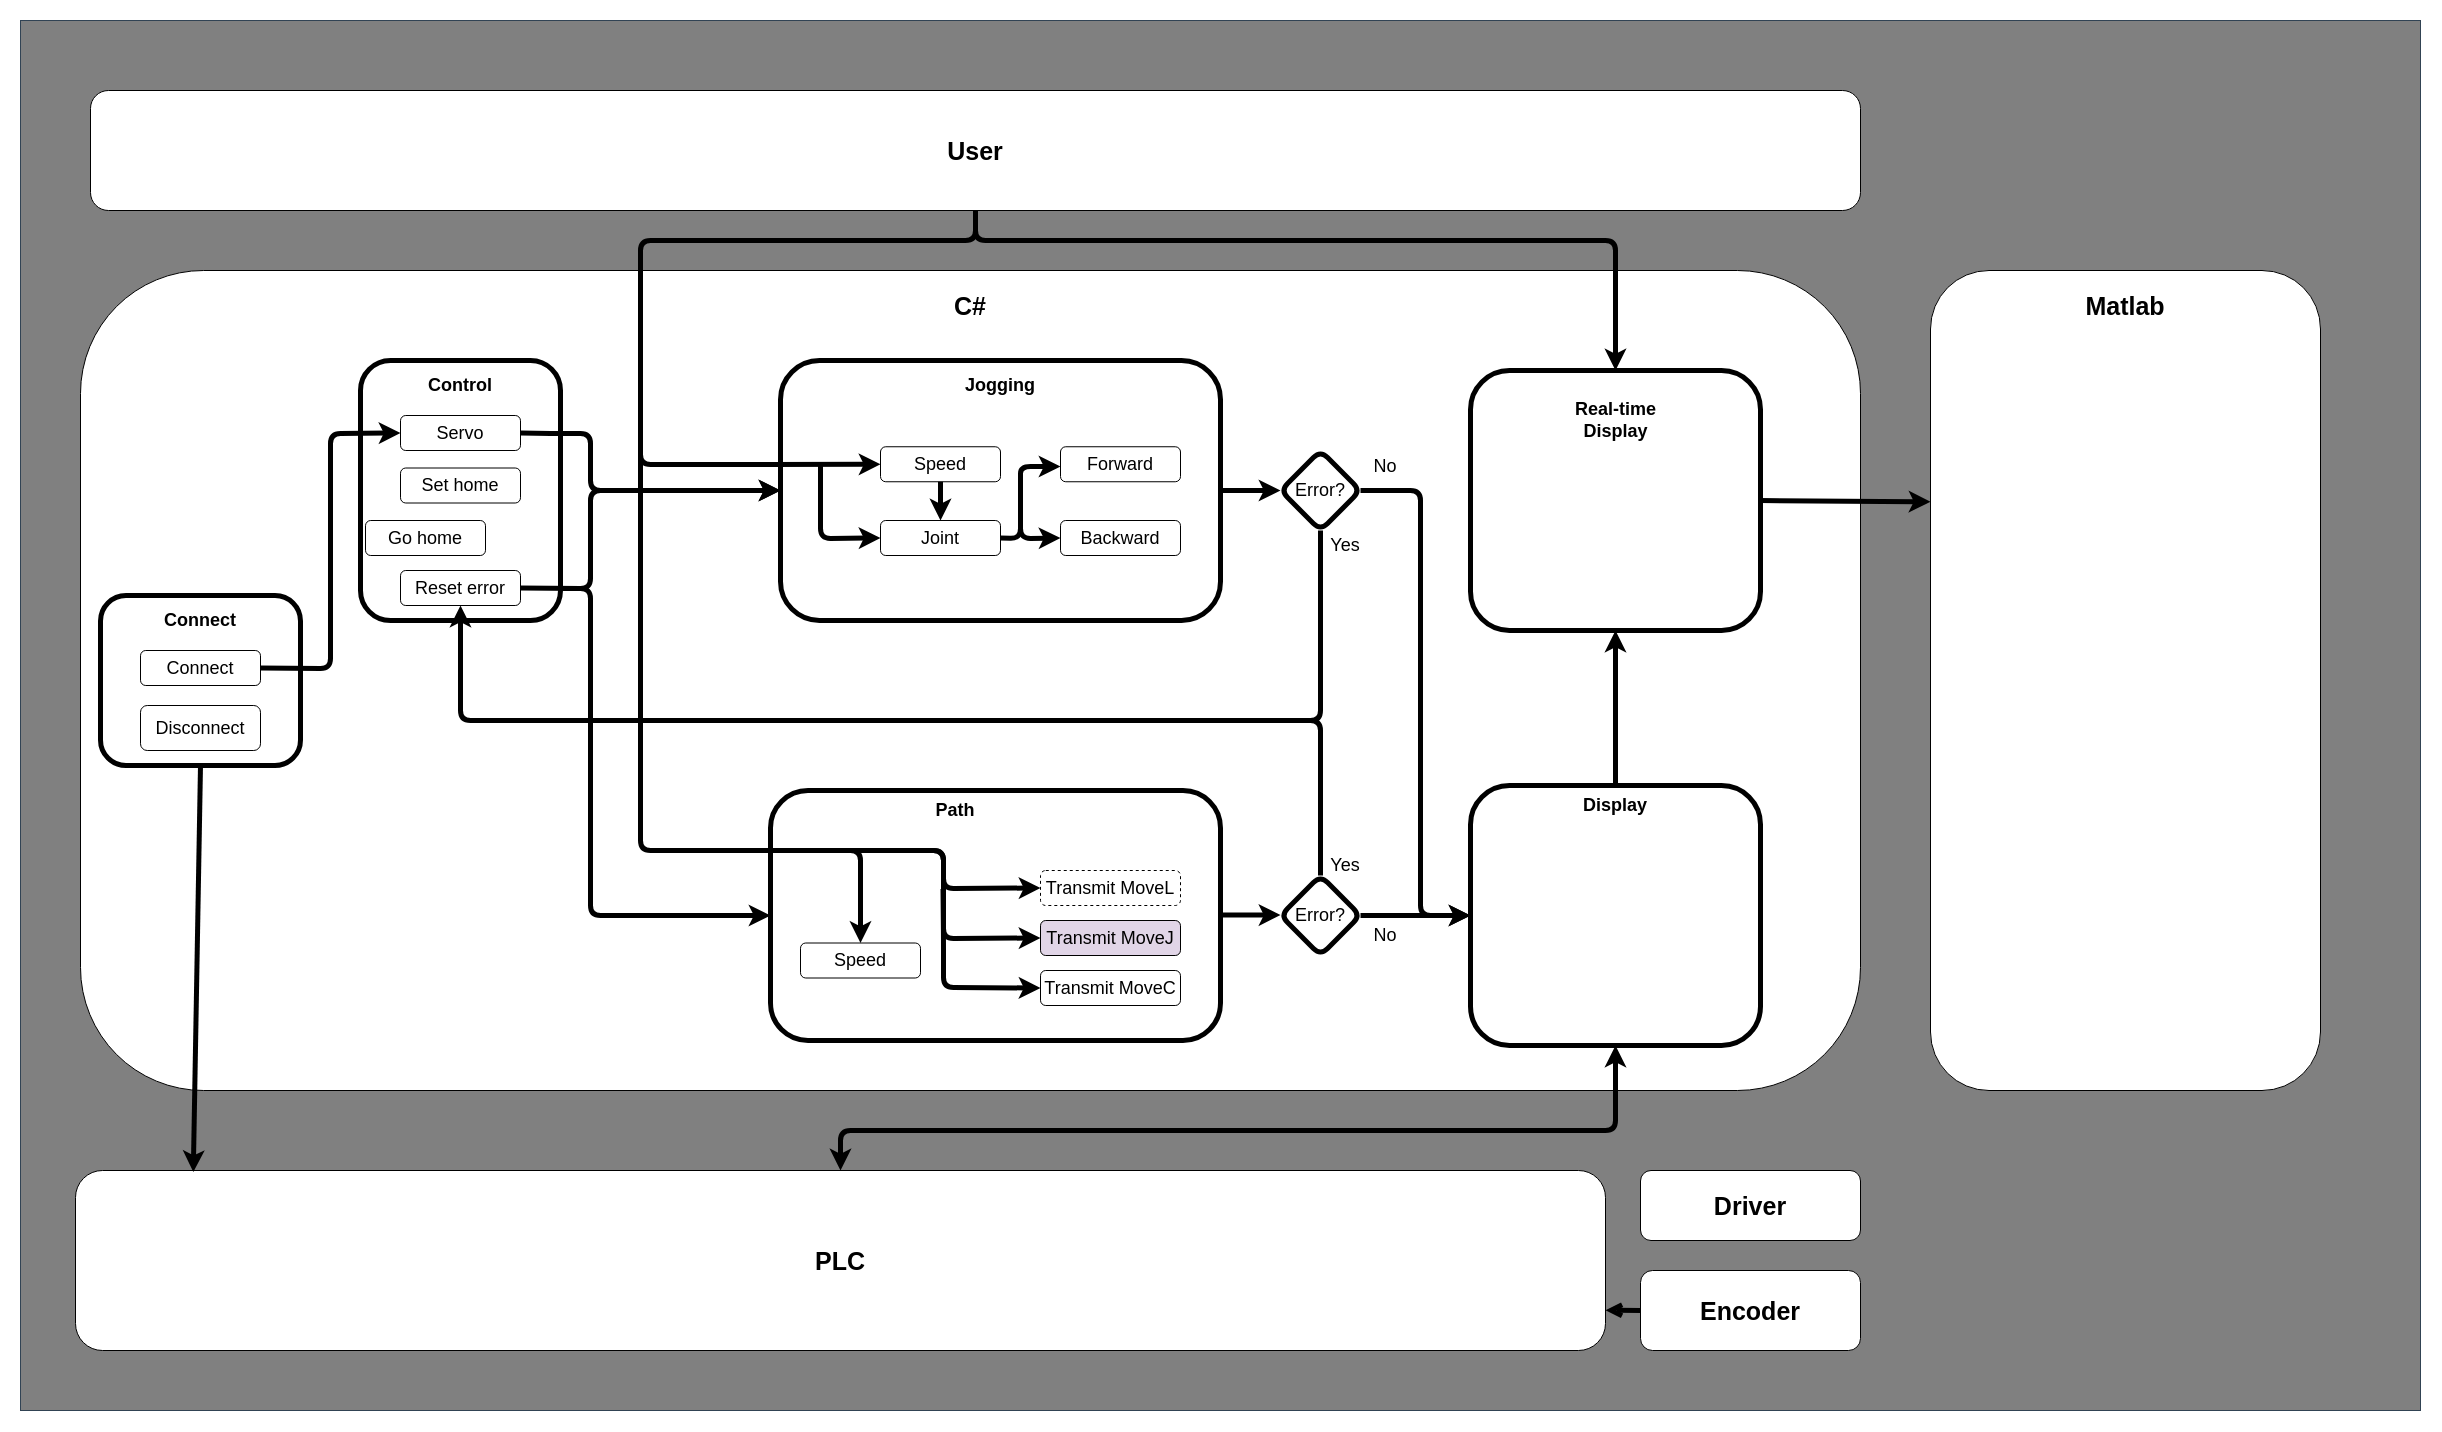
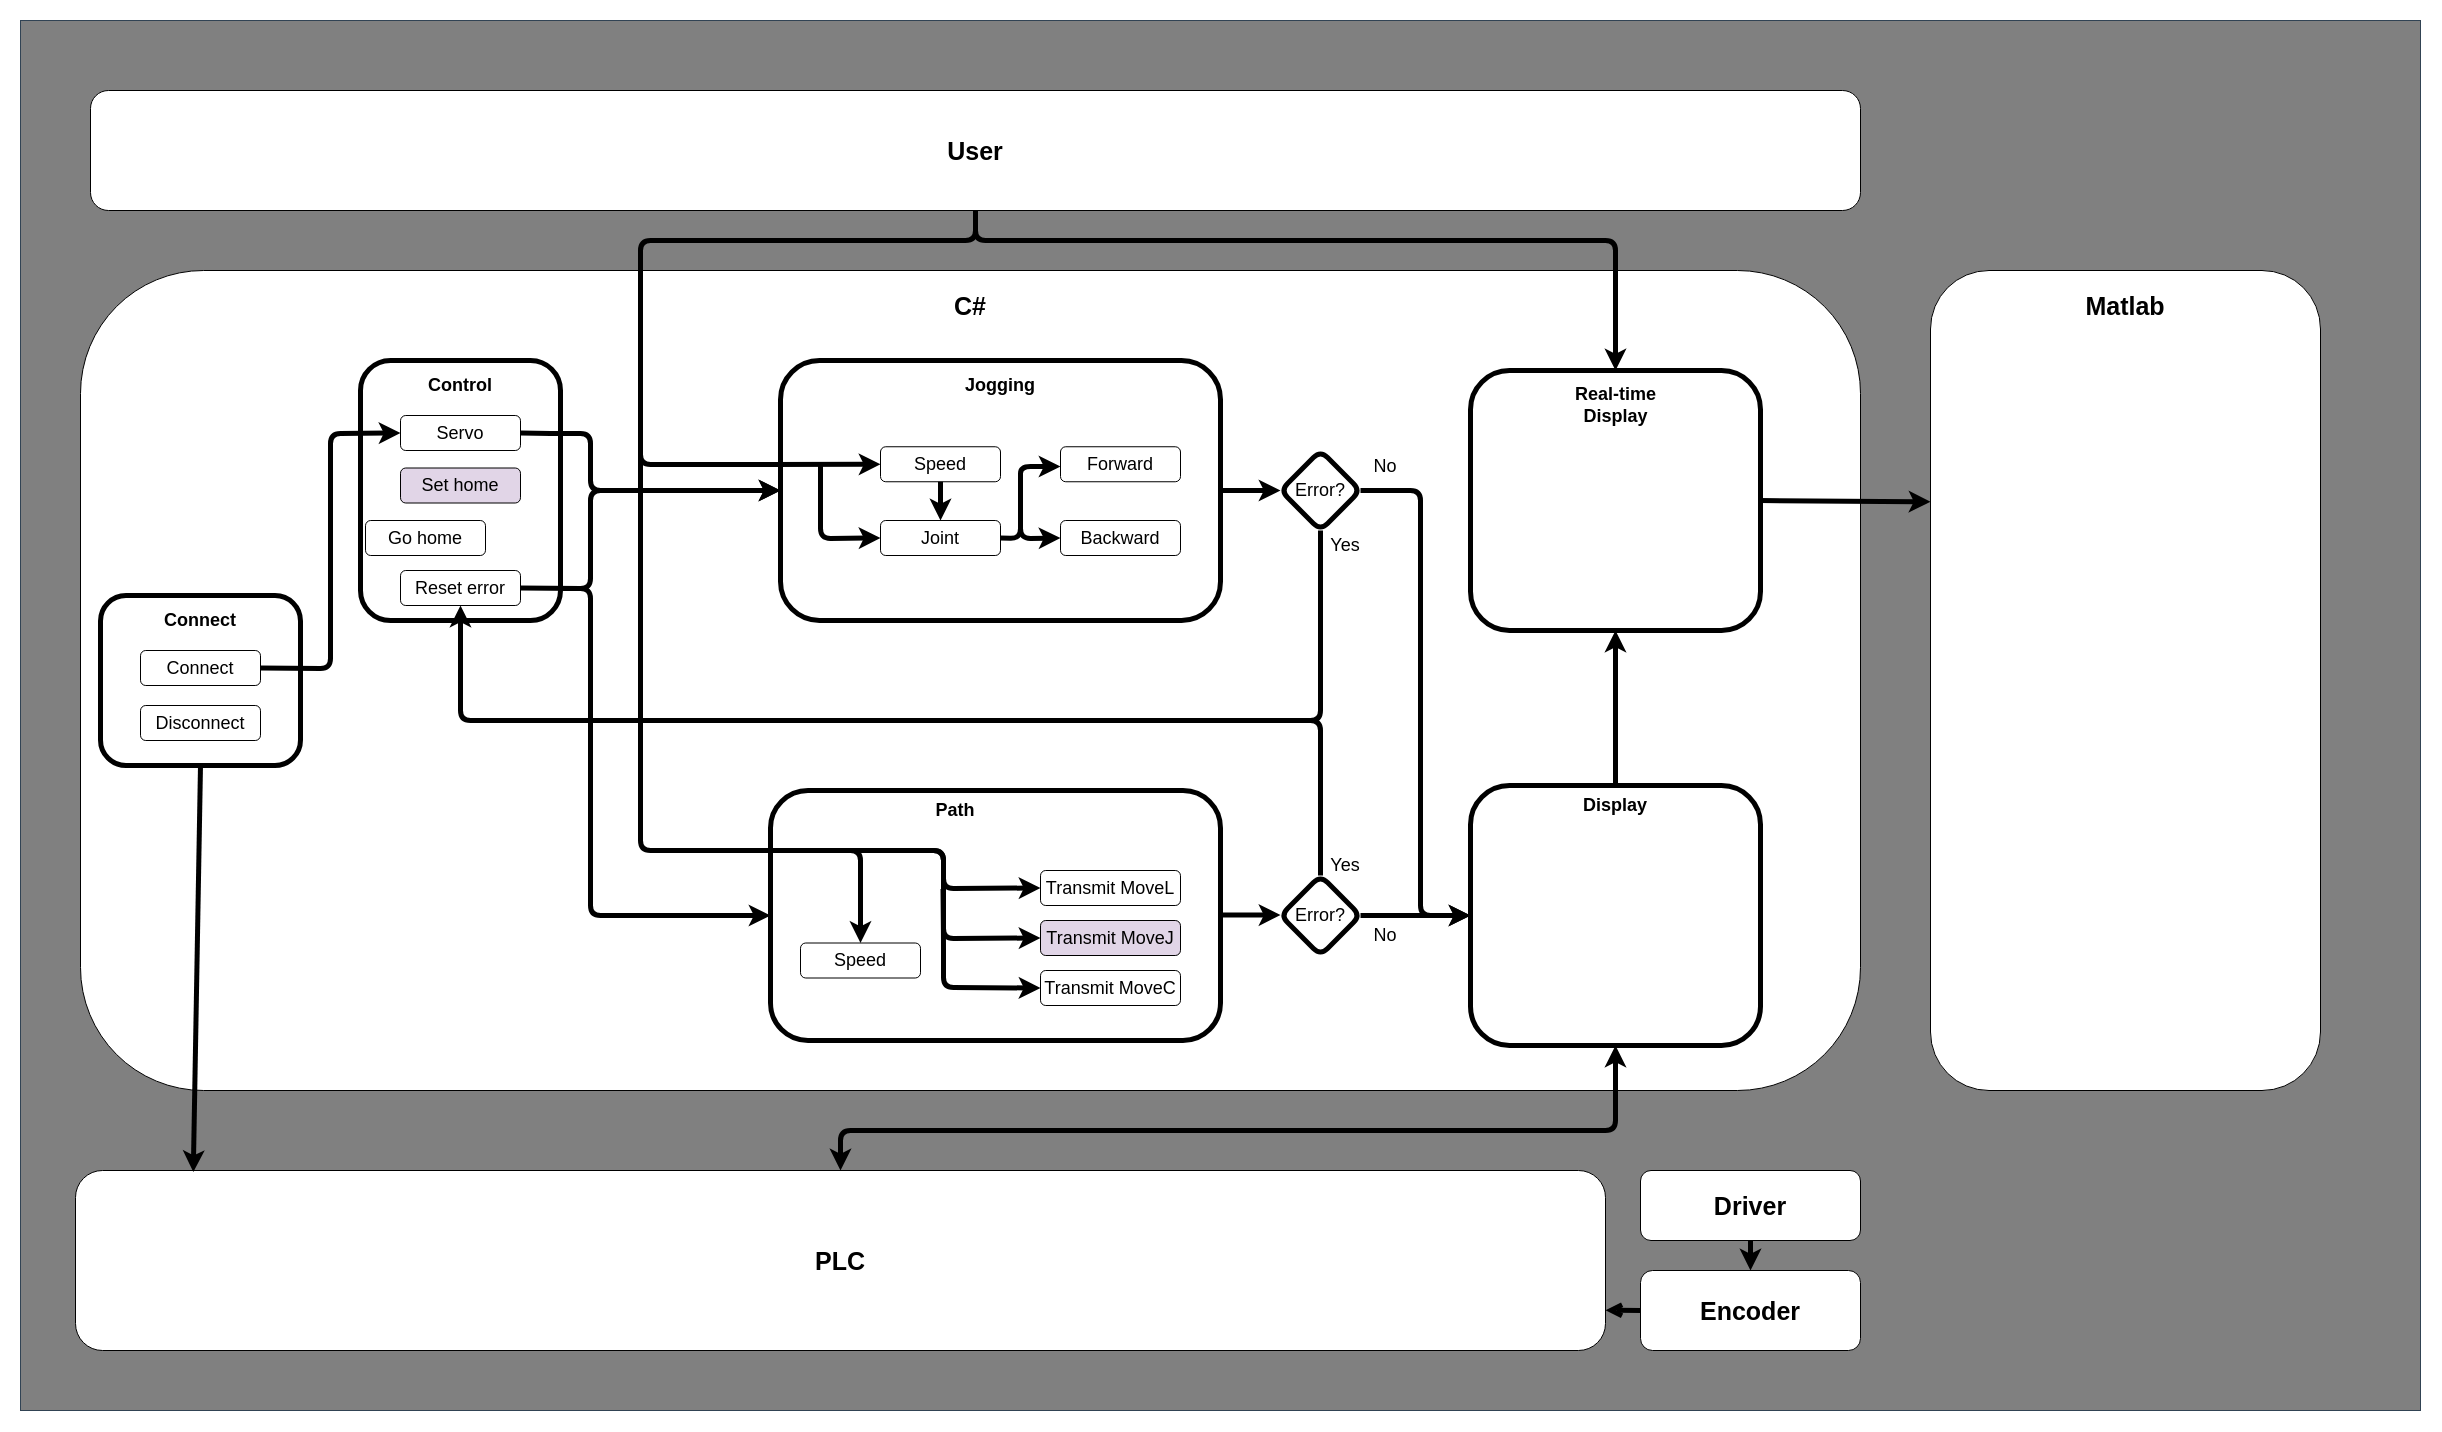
(1616, 421) -> (1616, 406)
(461, 486) -> (461, 486)
(201, 728) -> (201, 723)
(1111, 888) -> (1111, 888)
none -> (1751, 1249)
